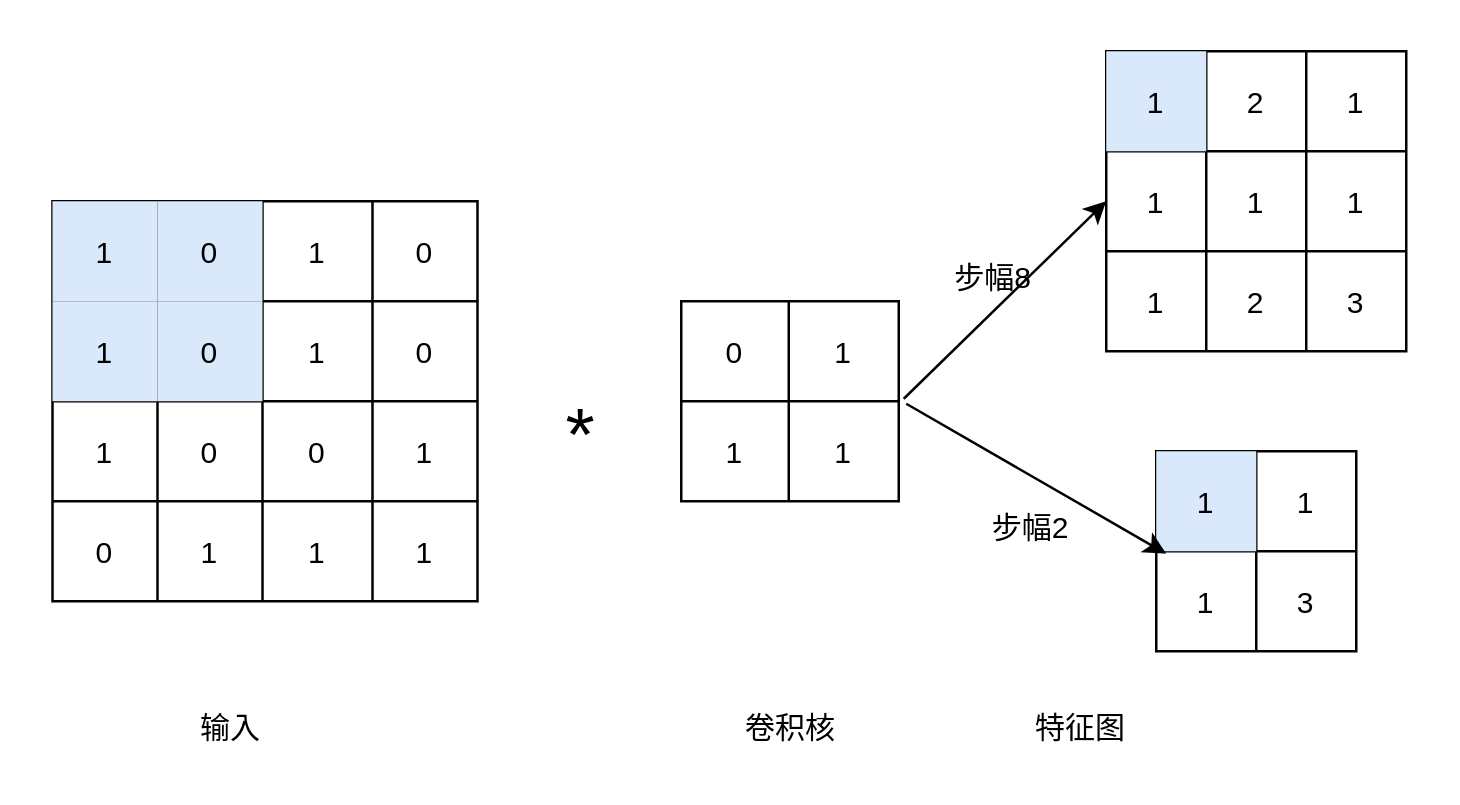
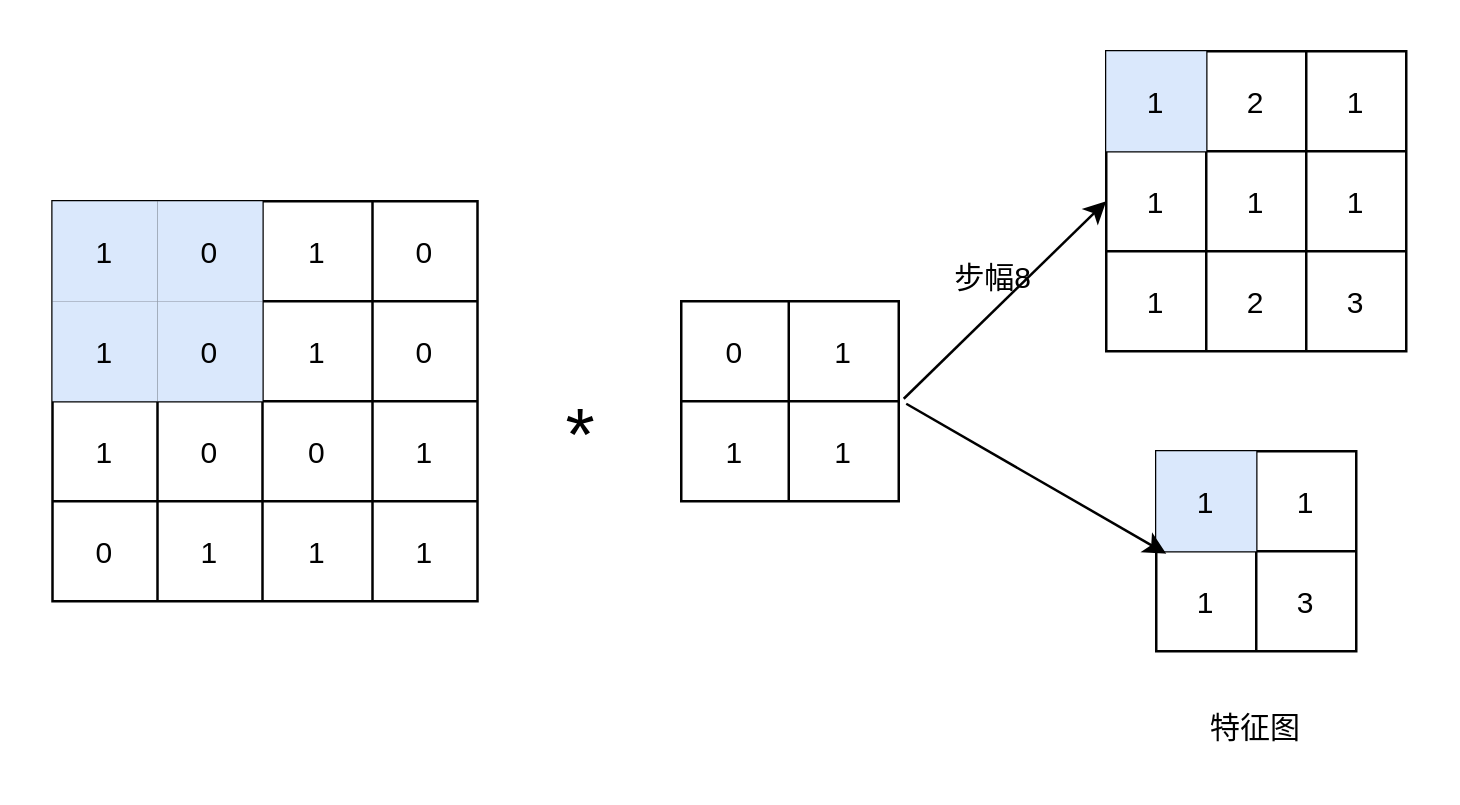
(1031, 526) -> none
(231, 726) -> none
(791, 726) -> none
(1081, 726) -> (1256, 726)
